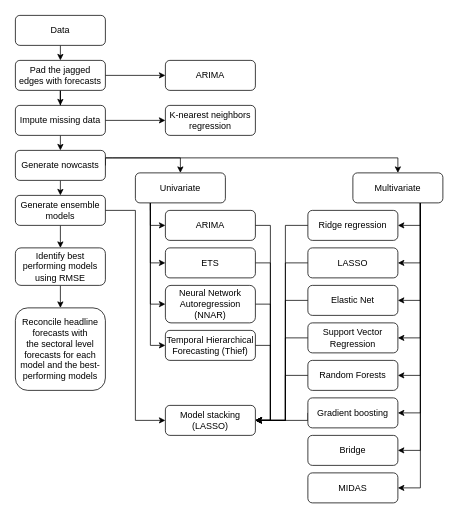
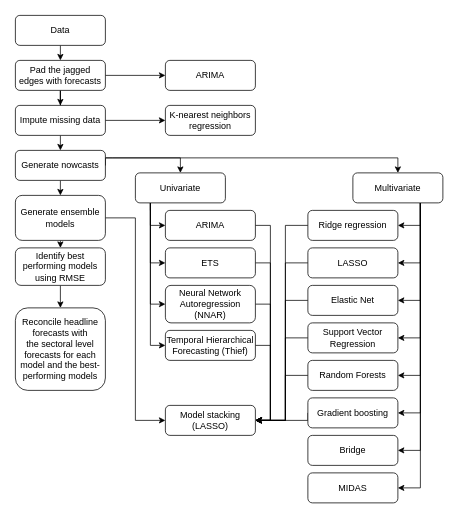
(60, 210) -> (60, 218)
